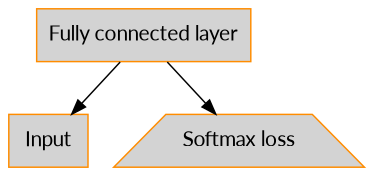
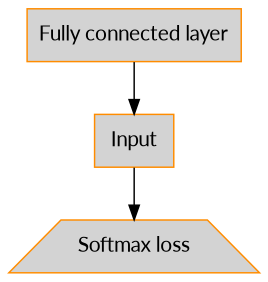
(186, 83) -> (134, 186)
